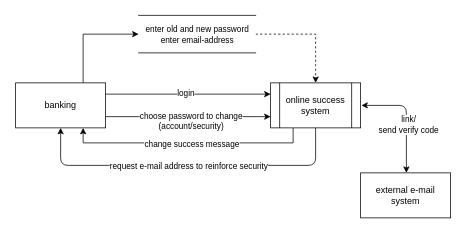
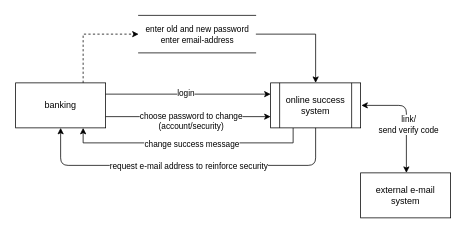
(85, 34) -> (85, 34)
(307, 34) -> (307, 34)
